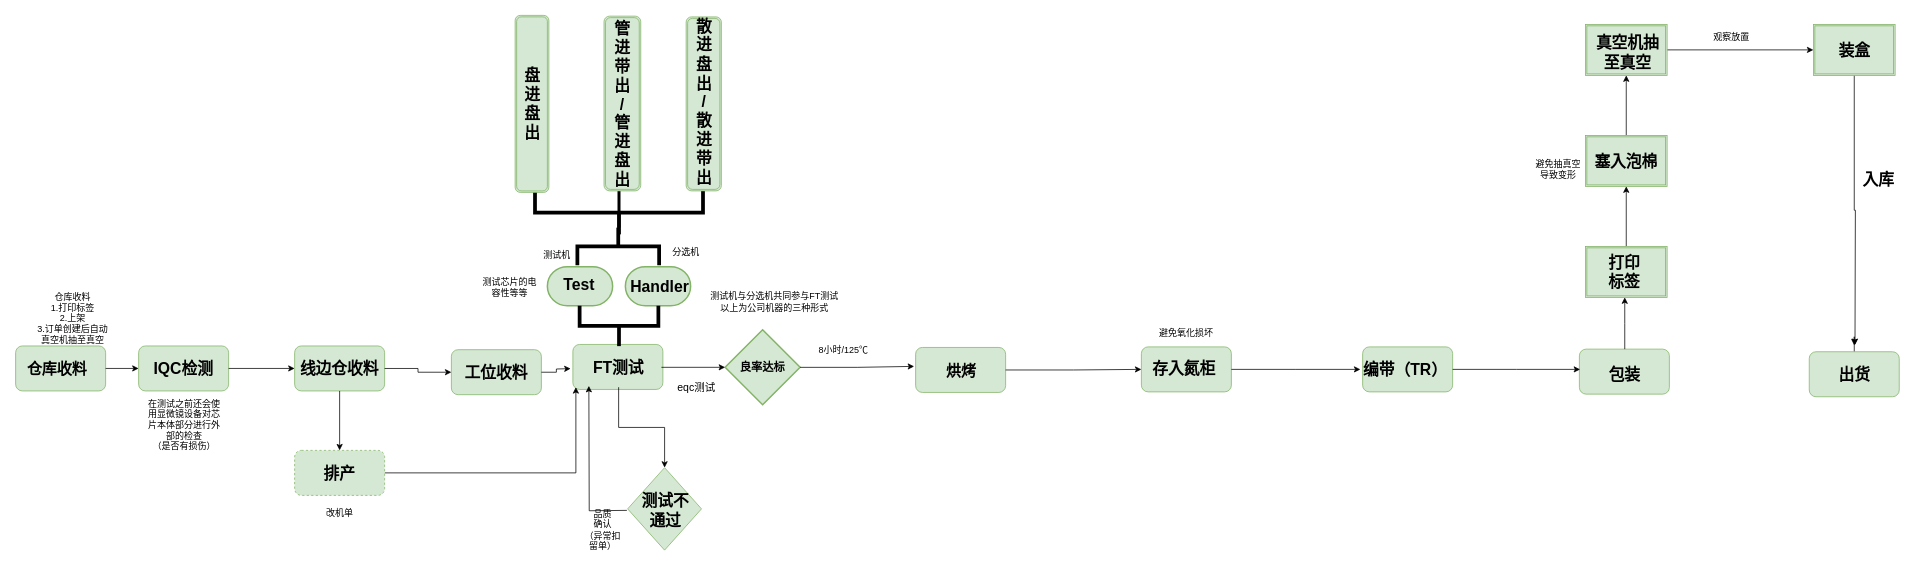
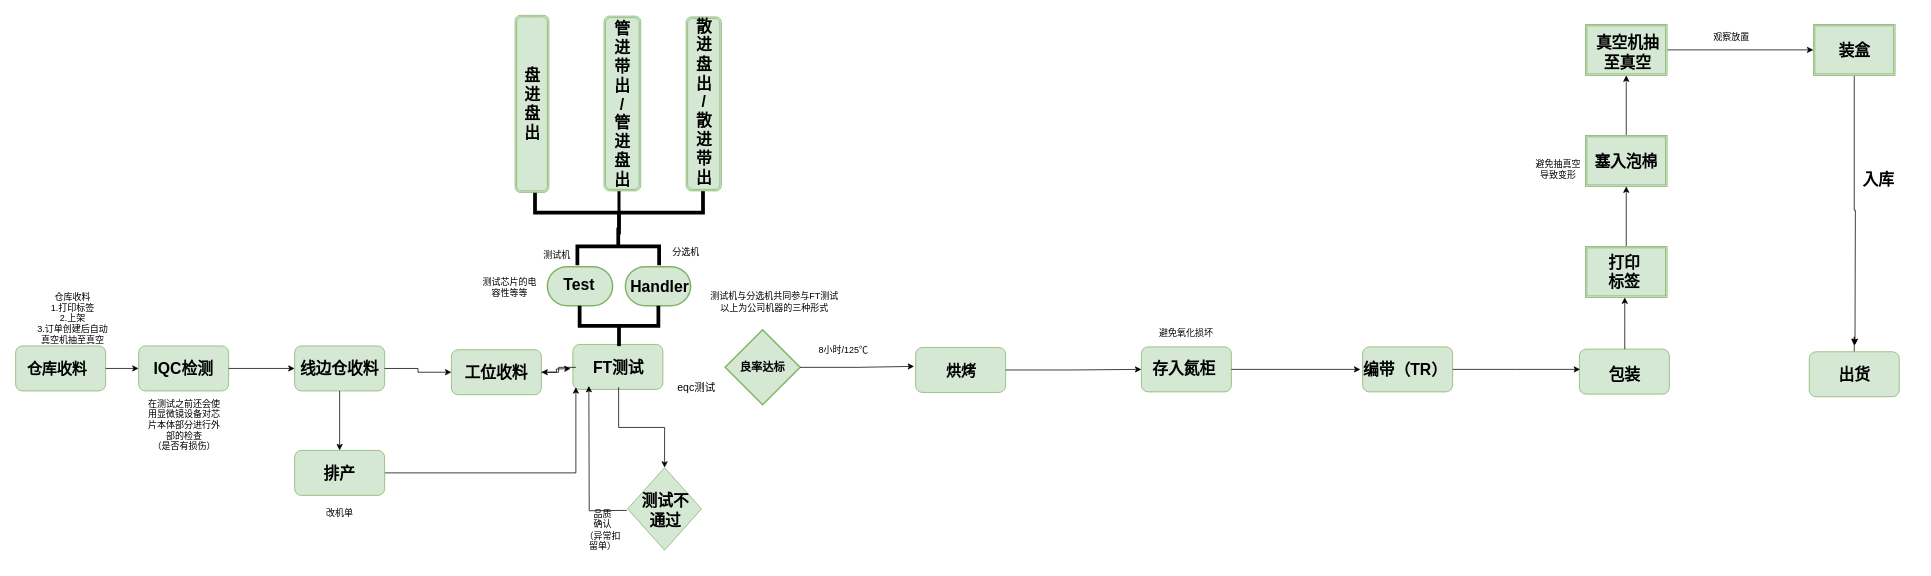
(691, 367) -> (566, 367)
(339, 473) -> (339, 473)
